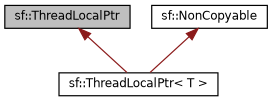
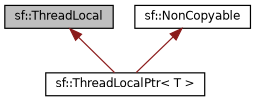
(67, 17) -> (59, 17)
